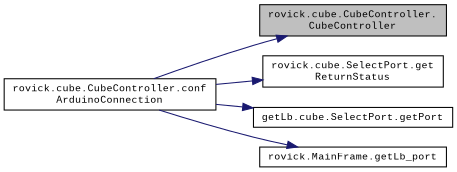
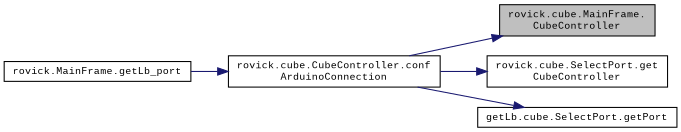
(353, 20) -> (577, 20)
(353, 71) -> (577, 71)
(223, 129) -> (204, 71)
